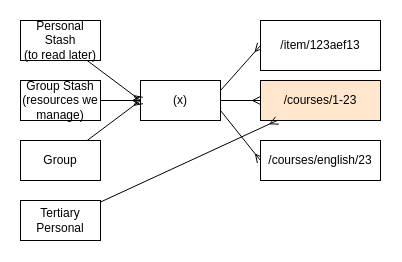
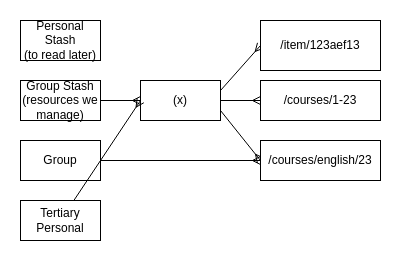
(112, 79) -> none
(321, 101) -> (321, 101)
(111, 123) -> (179, 161)
(144, 182) -> (106, 152)
